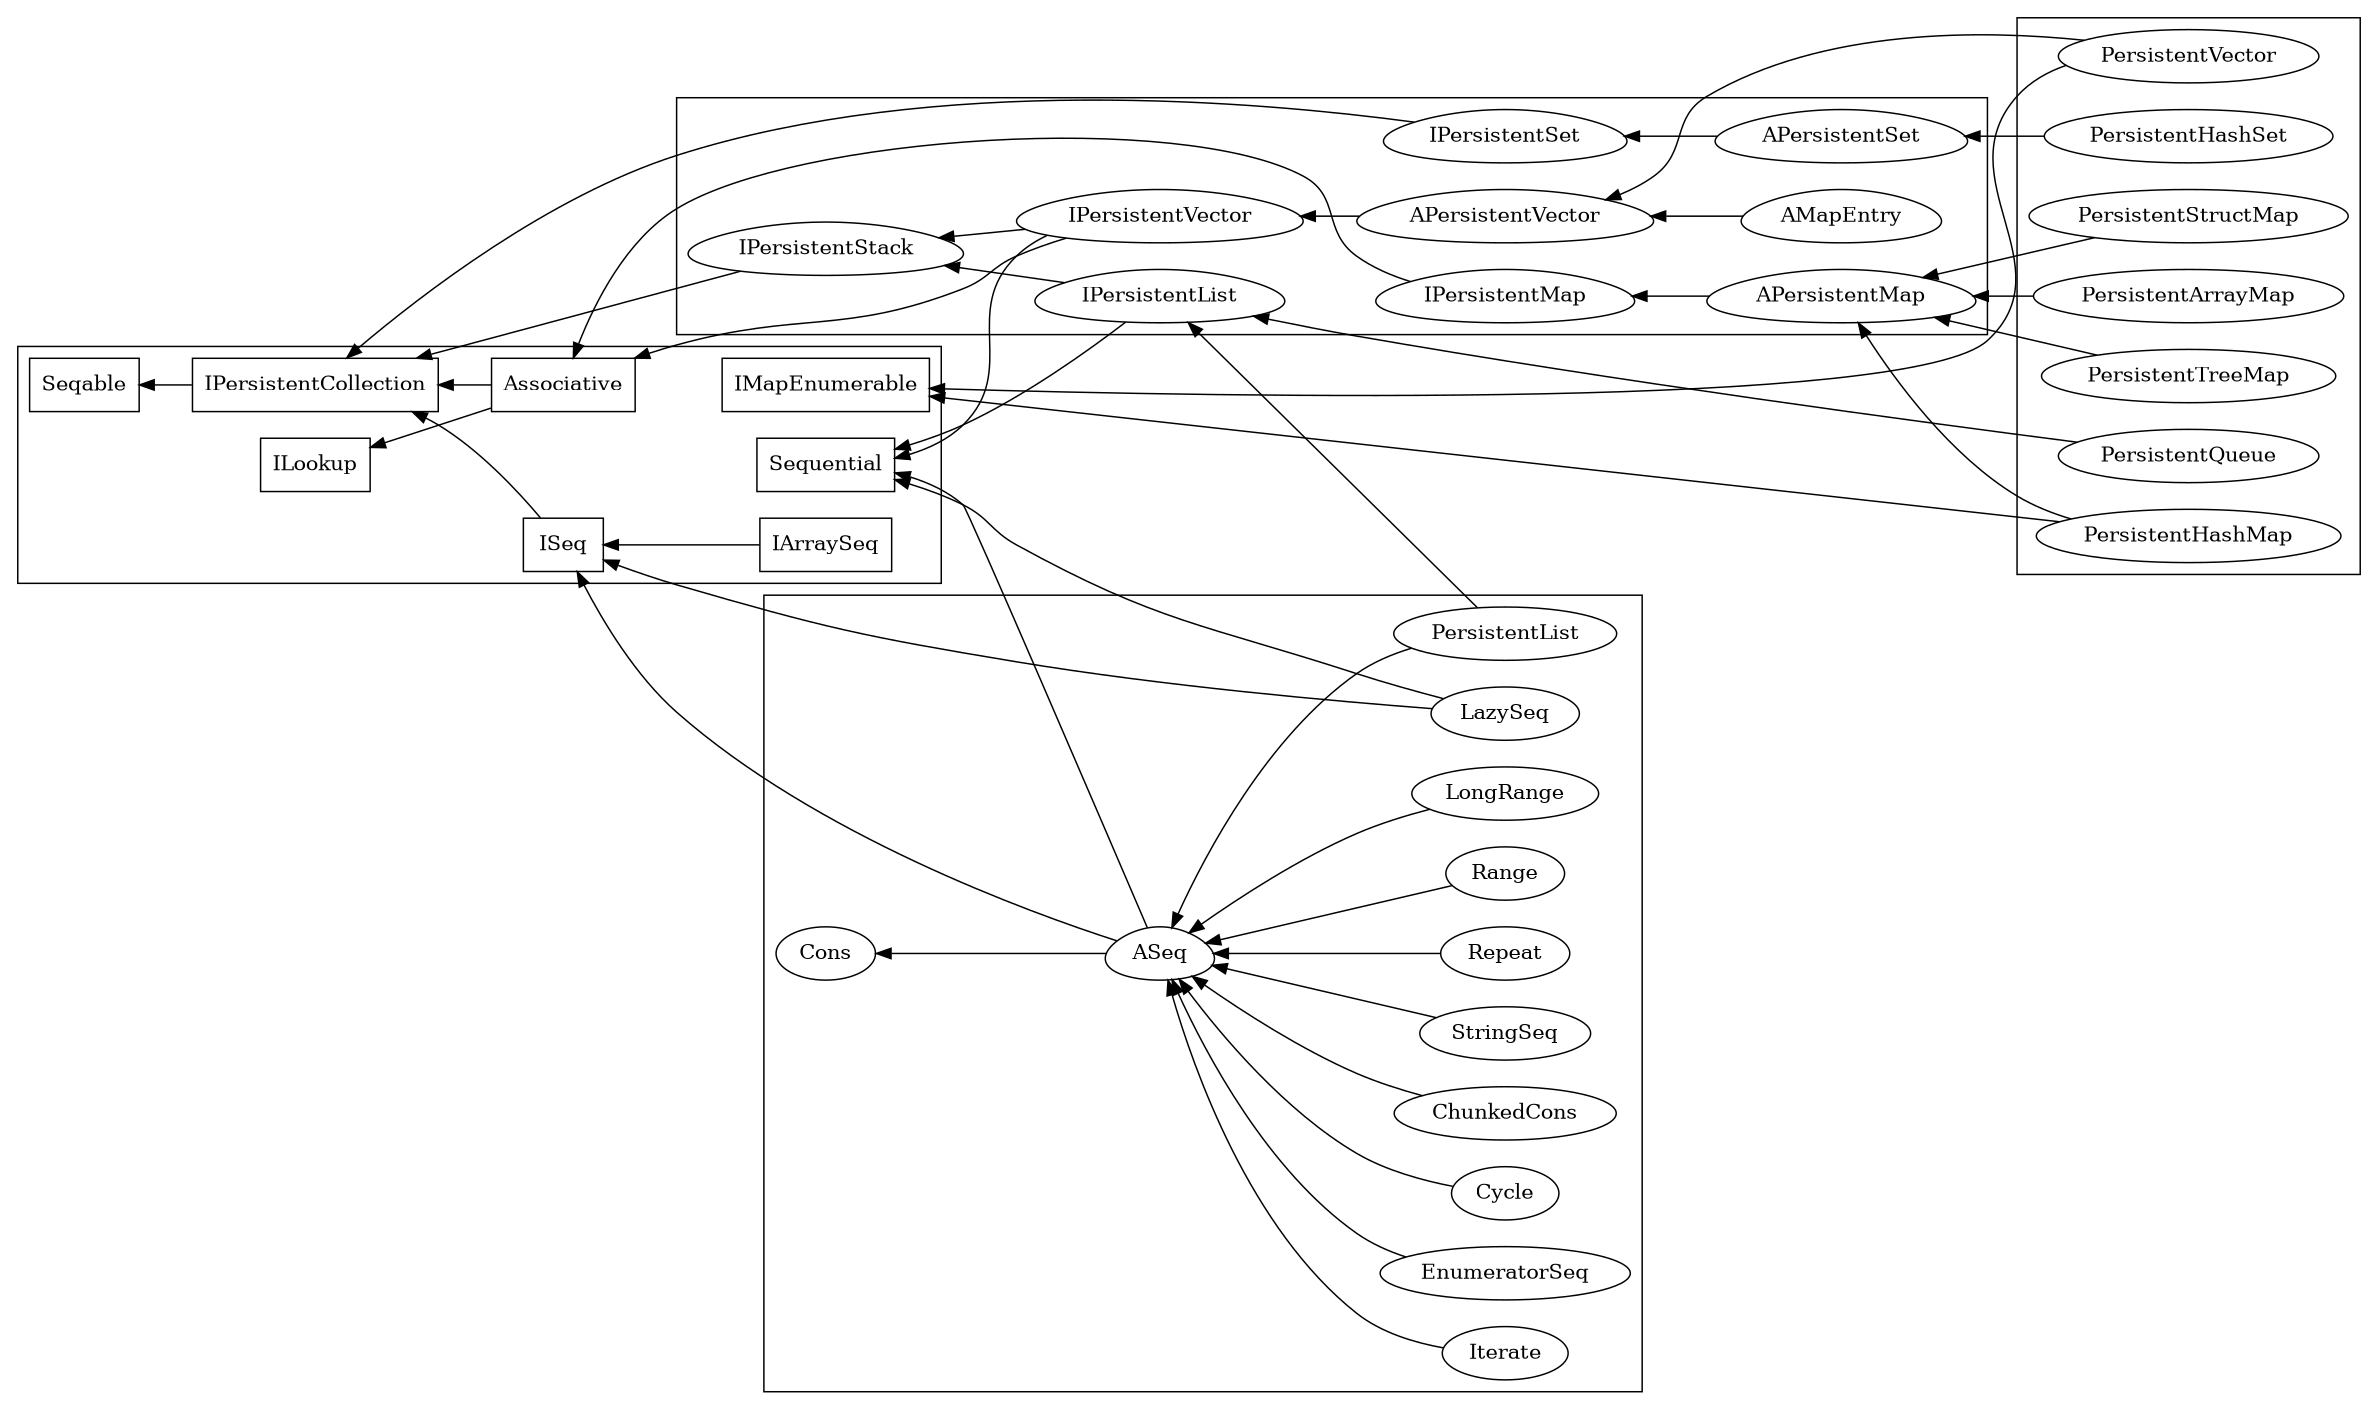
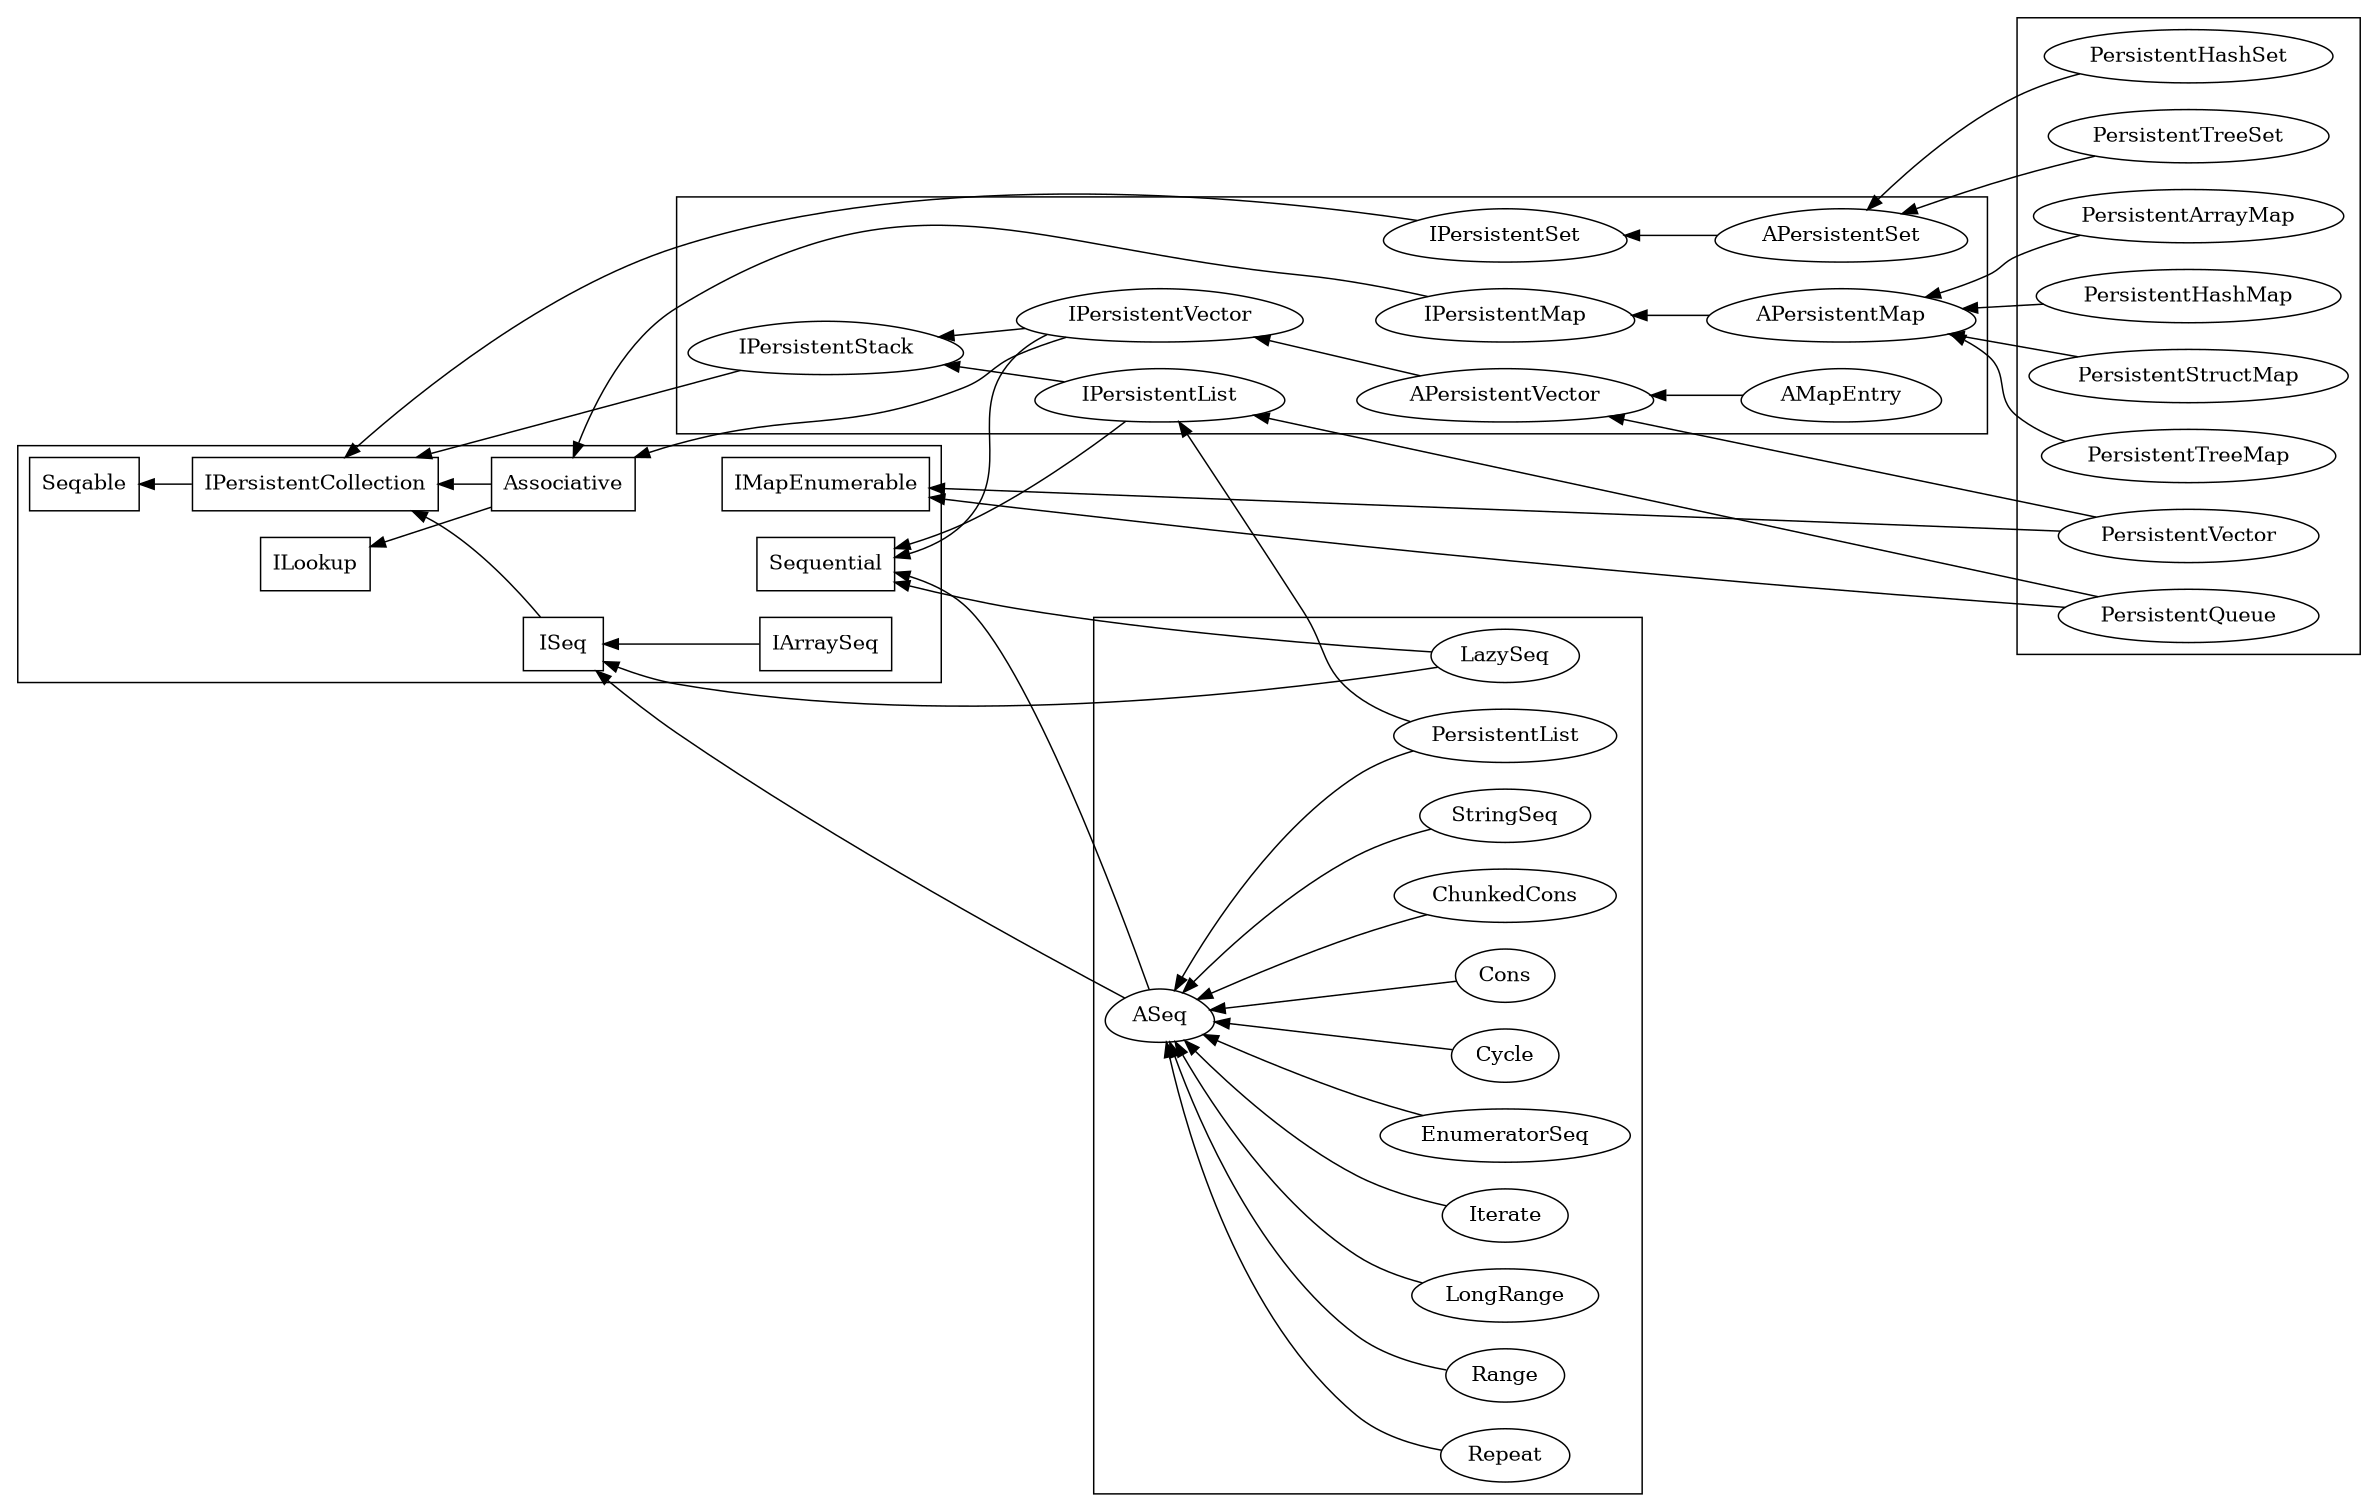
none -> (2189, 136)
(1502, 460) -> (1505, 560)
(999, 953) -> (1341, 995)
